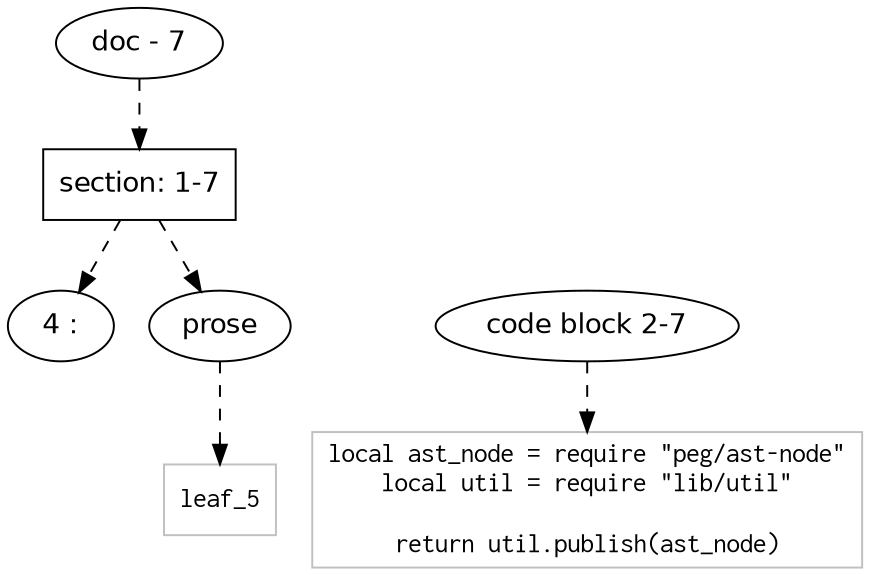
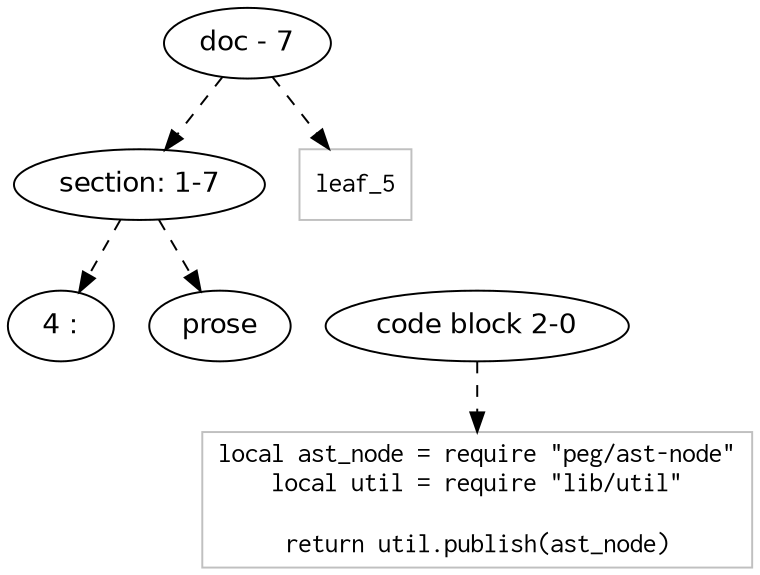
(139, 185) -> (139, 185)
(587, 326) -> (477, 326)
(220, 403) -> (295, 105)
